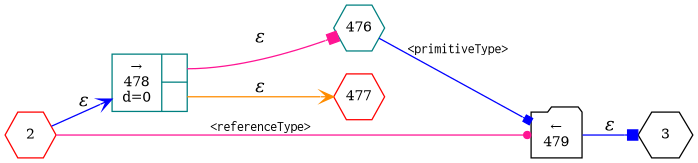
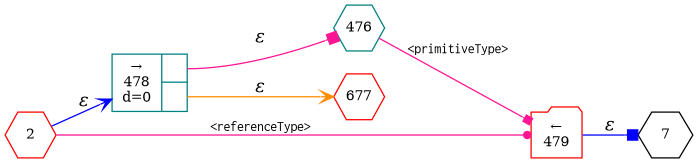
(451, 78) -> (451, 78)
(359, 97) -> (359, 97)
(557, 135) -> (557, 135)
(665, 135) -> (665, 135)
